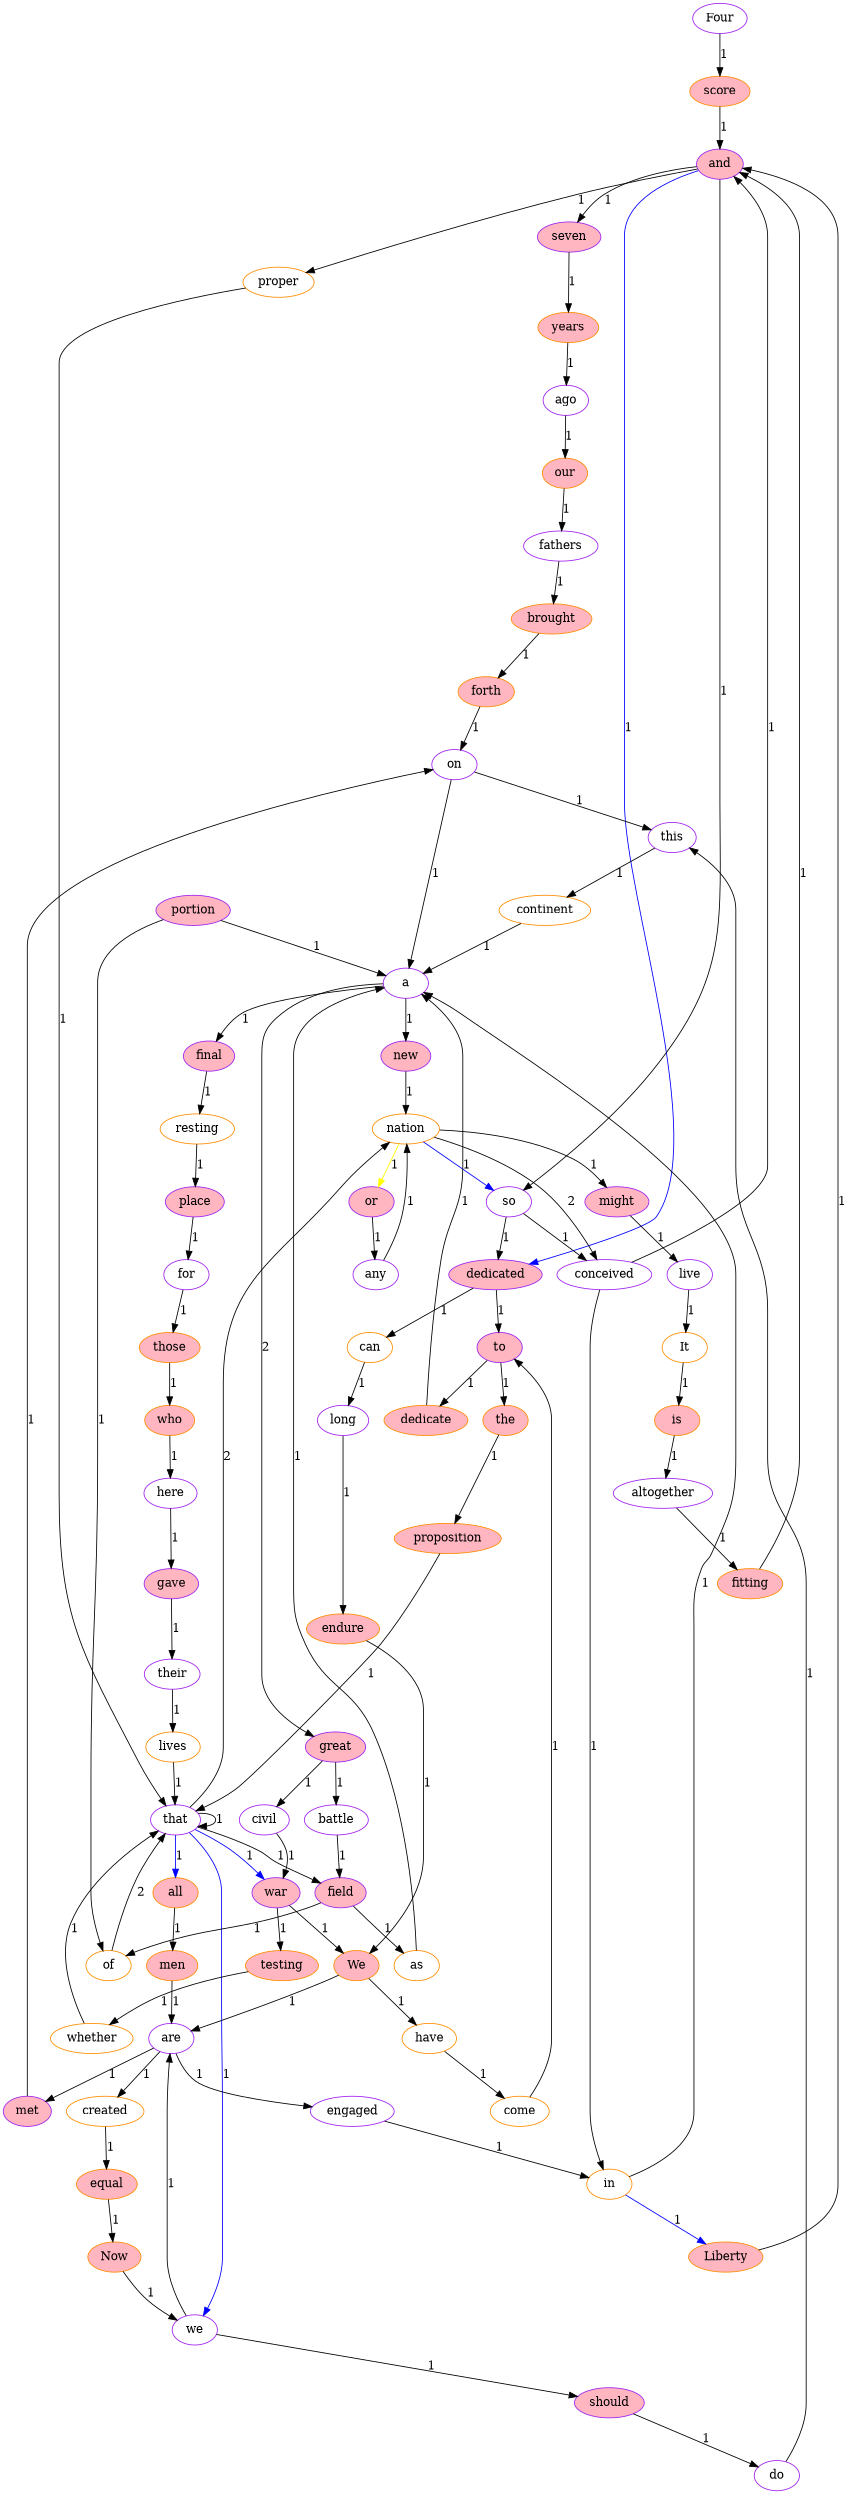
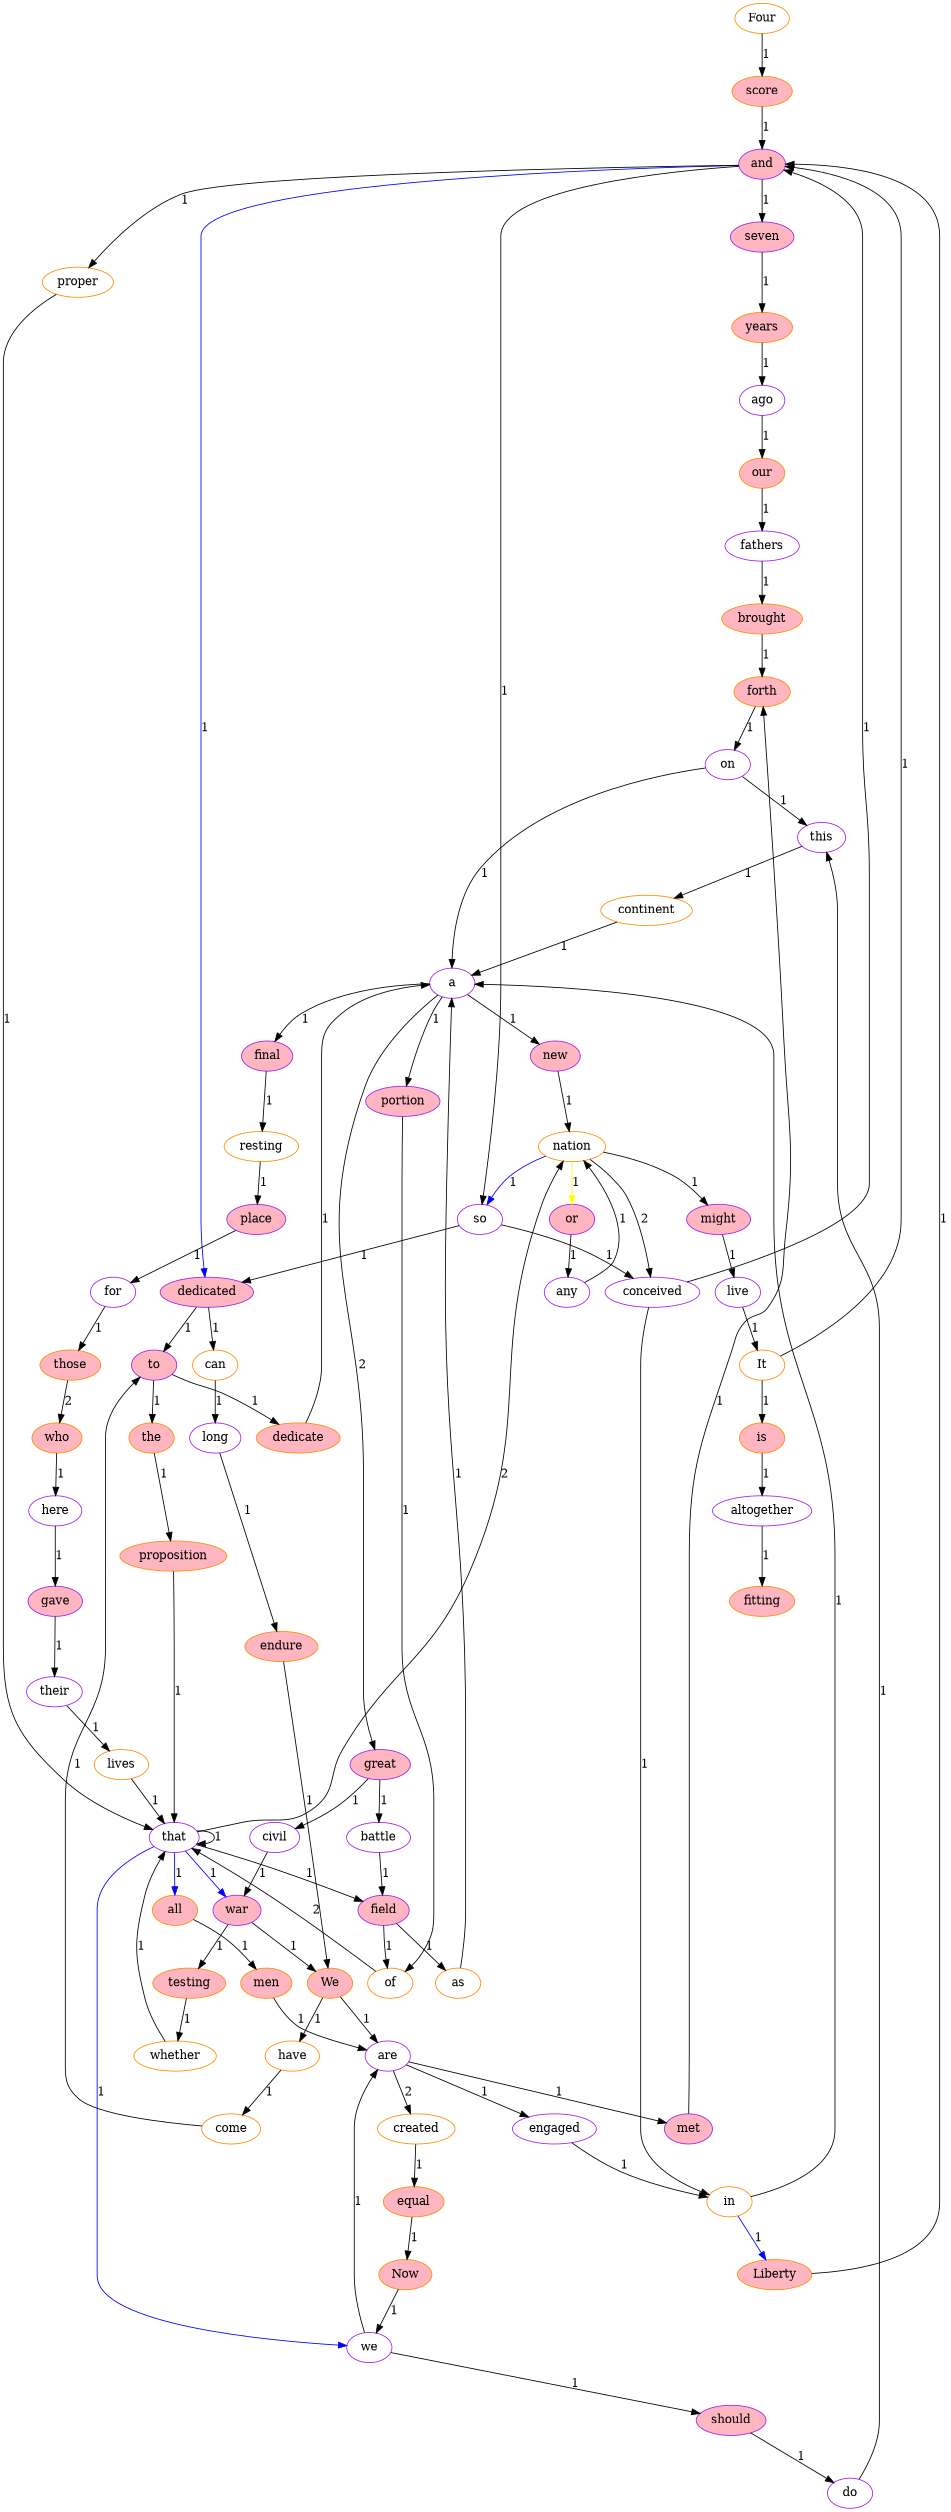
(720, 18) -> (762, 18)
(799, 865) -> (901, 754)
(299, 947) -> (422, 1036)
(27, 1297) -> (714, 1404)
(174, 1384) -> (69, 1402)
(147, 2075) -> (409, 2092)
